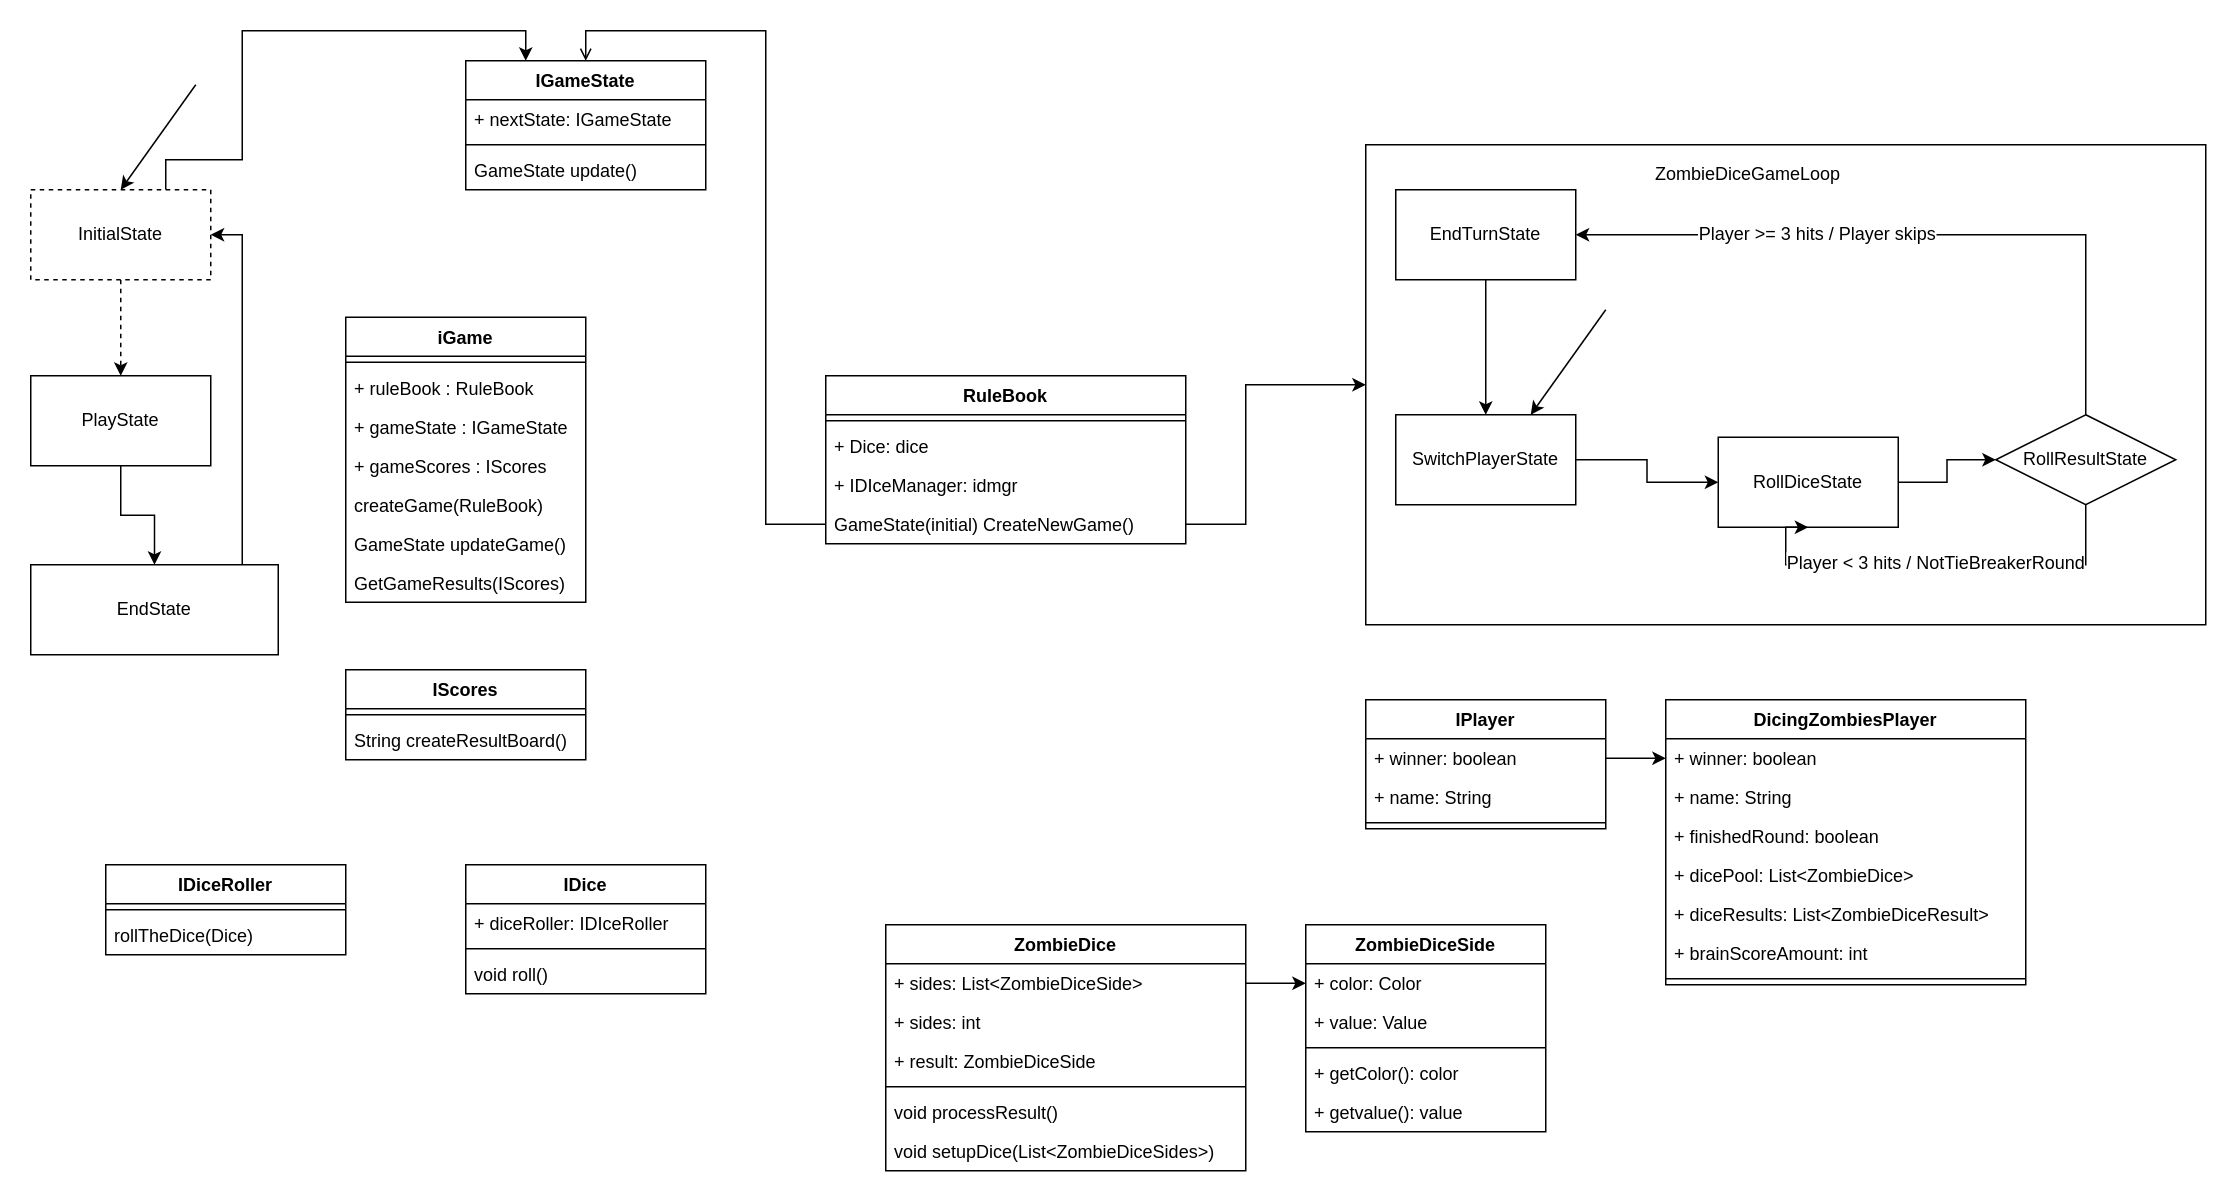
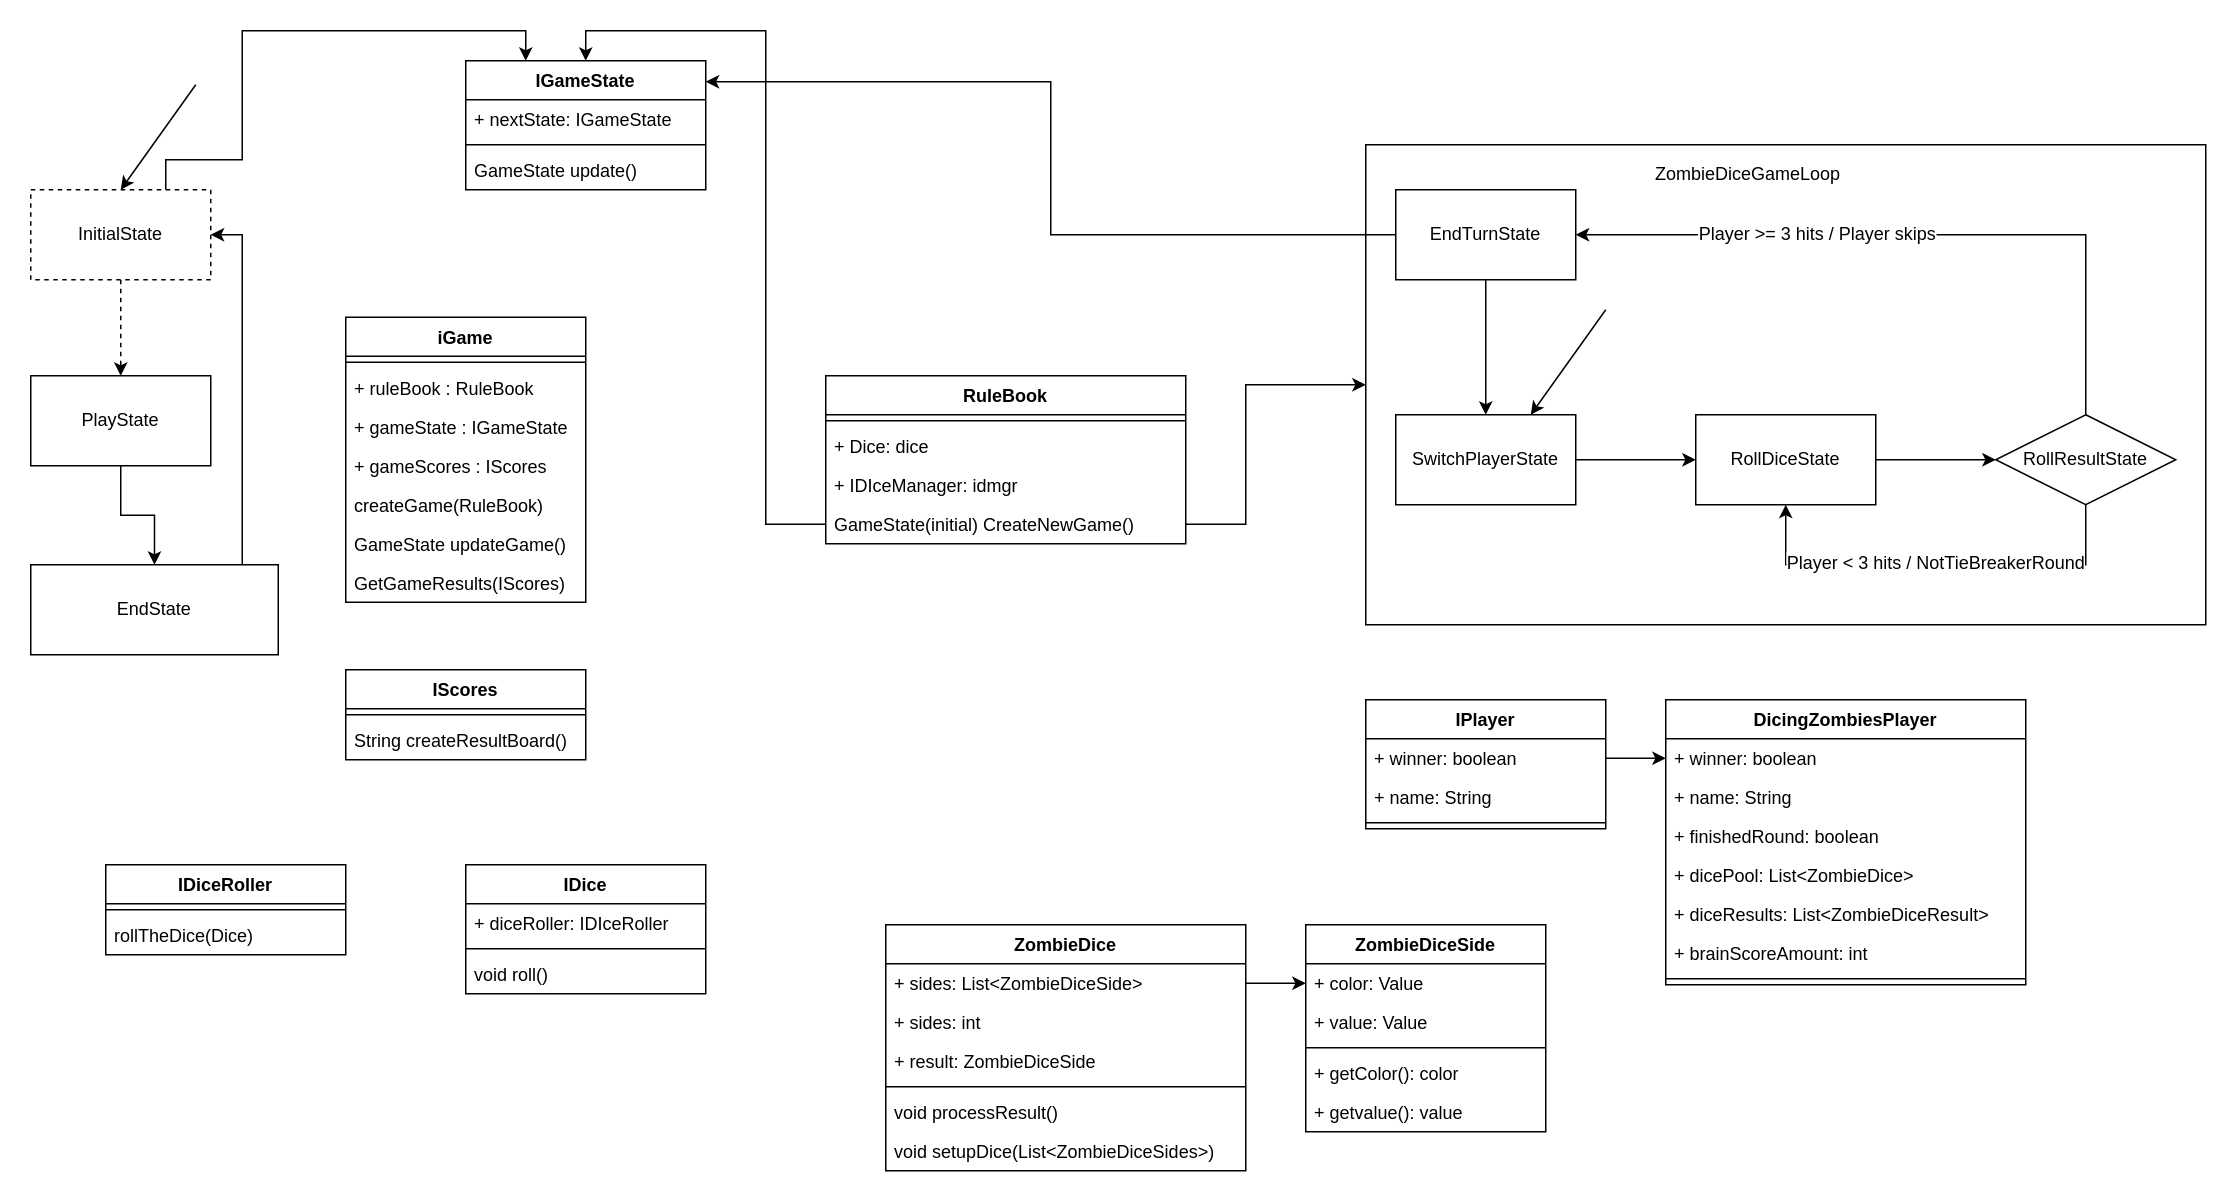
(586, 51) -> (586, 49)
none -> (1051, 164)
(1808, 482) -> (1786, 460)
(1373, 984) -> (1373, 984)
